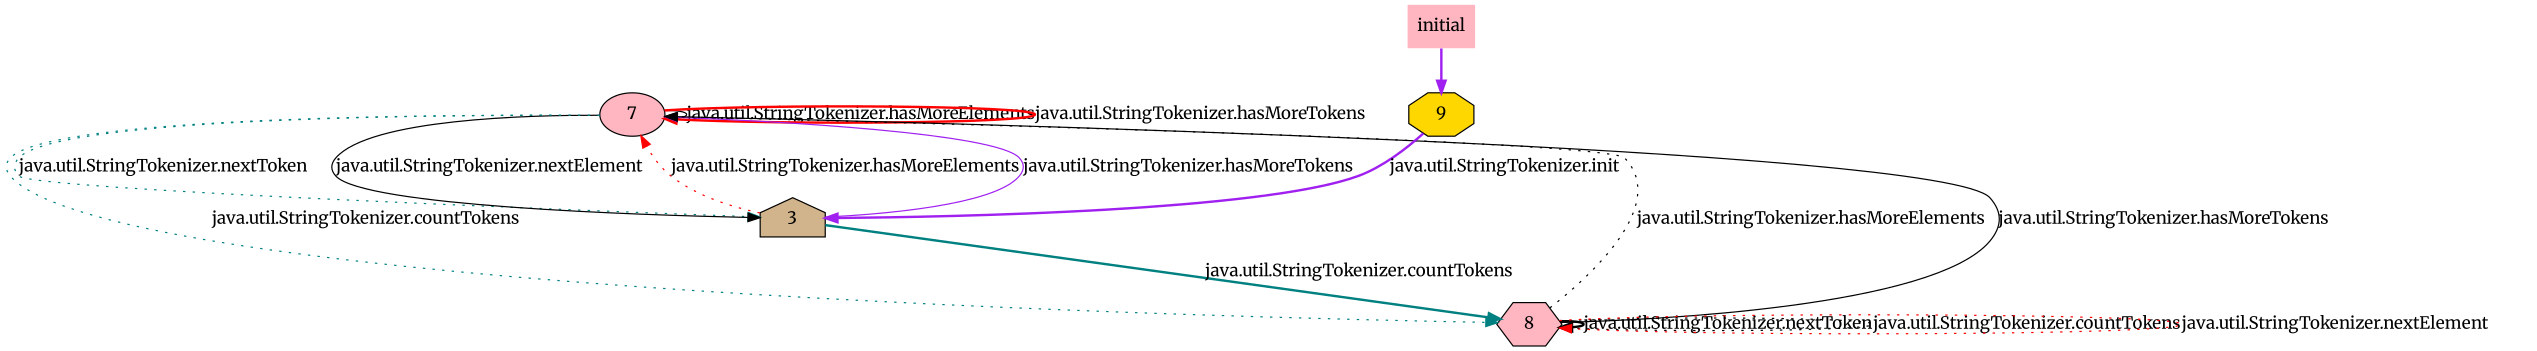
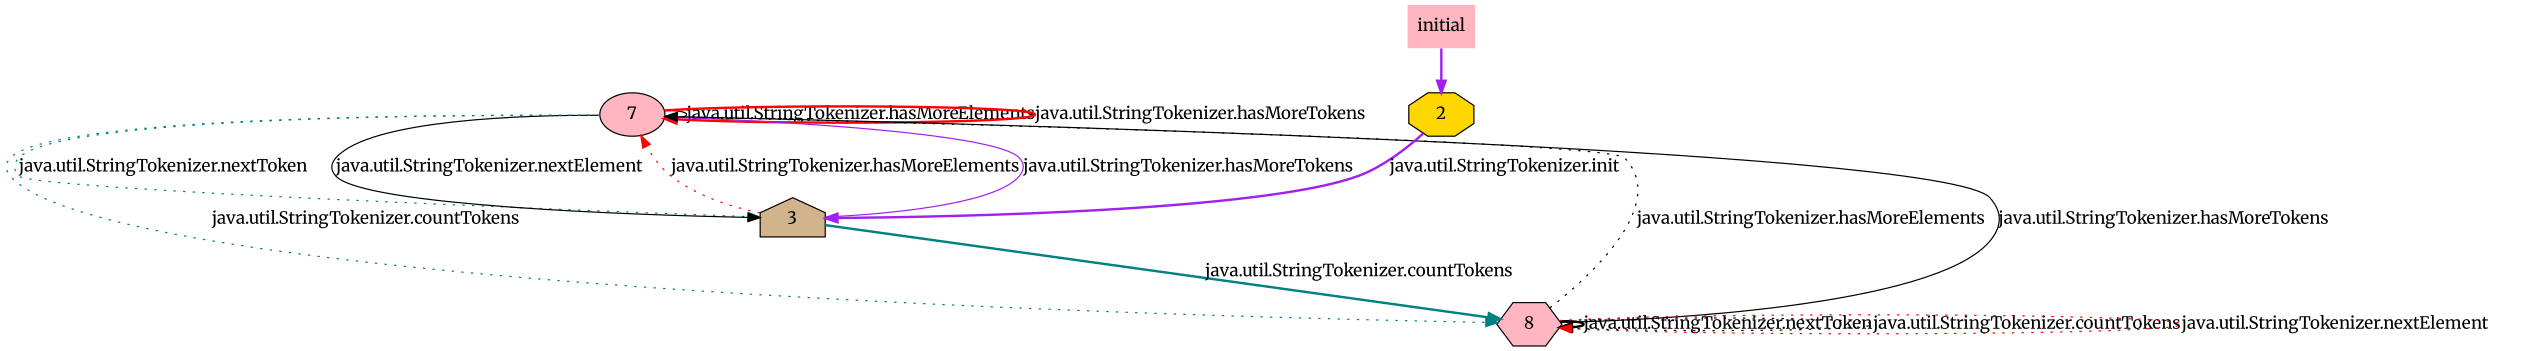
(1441, 115) -> (1441, 115)
